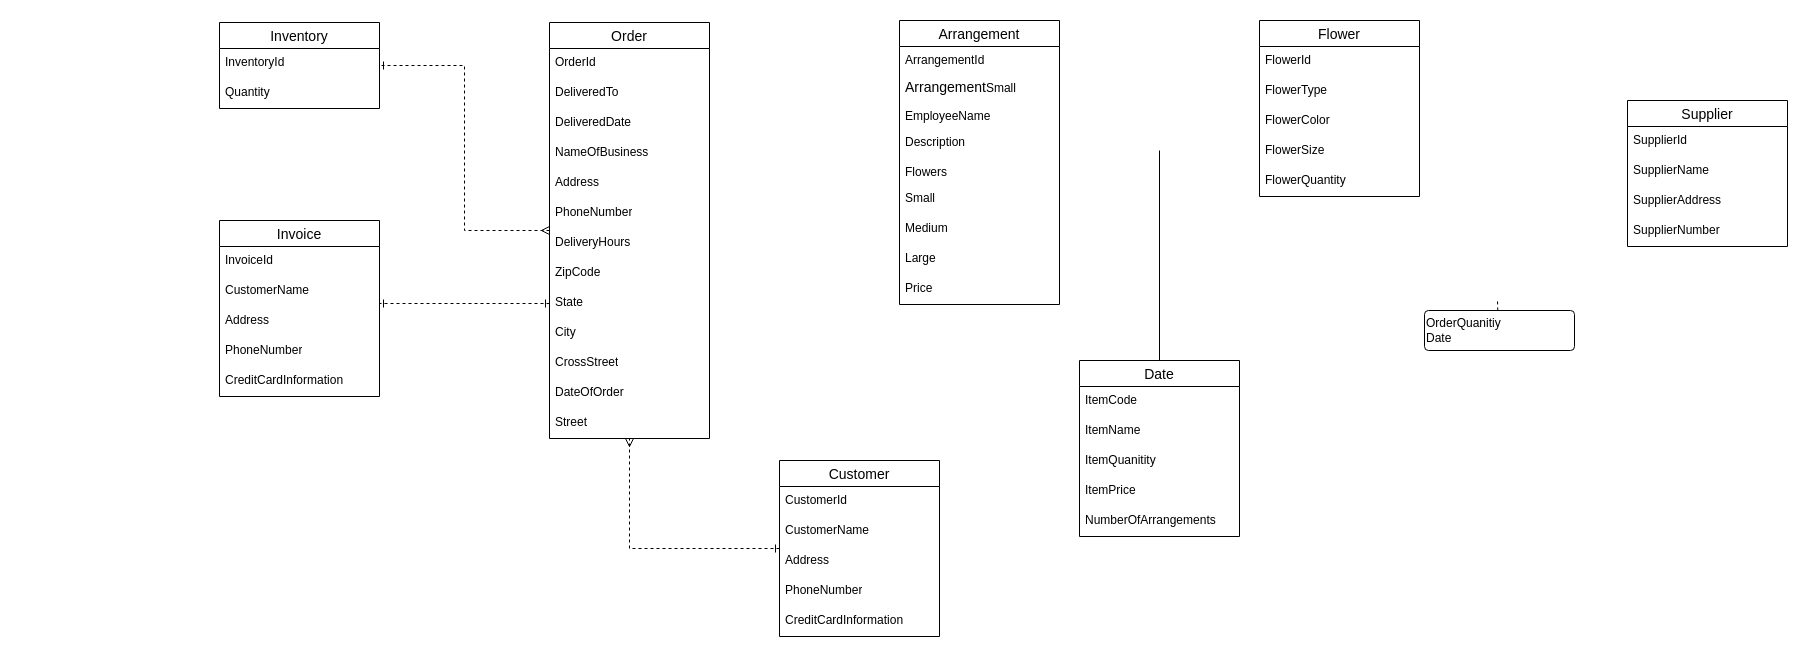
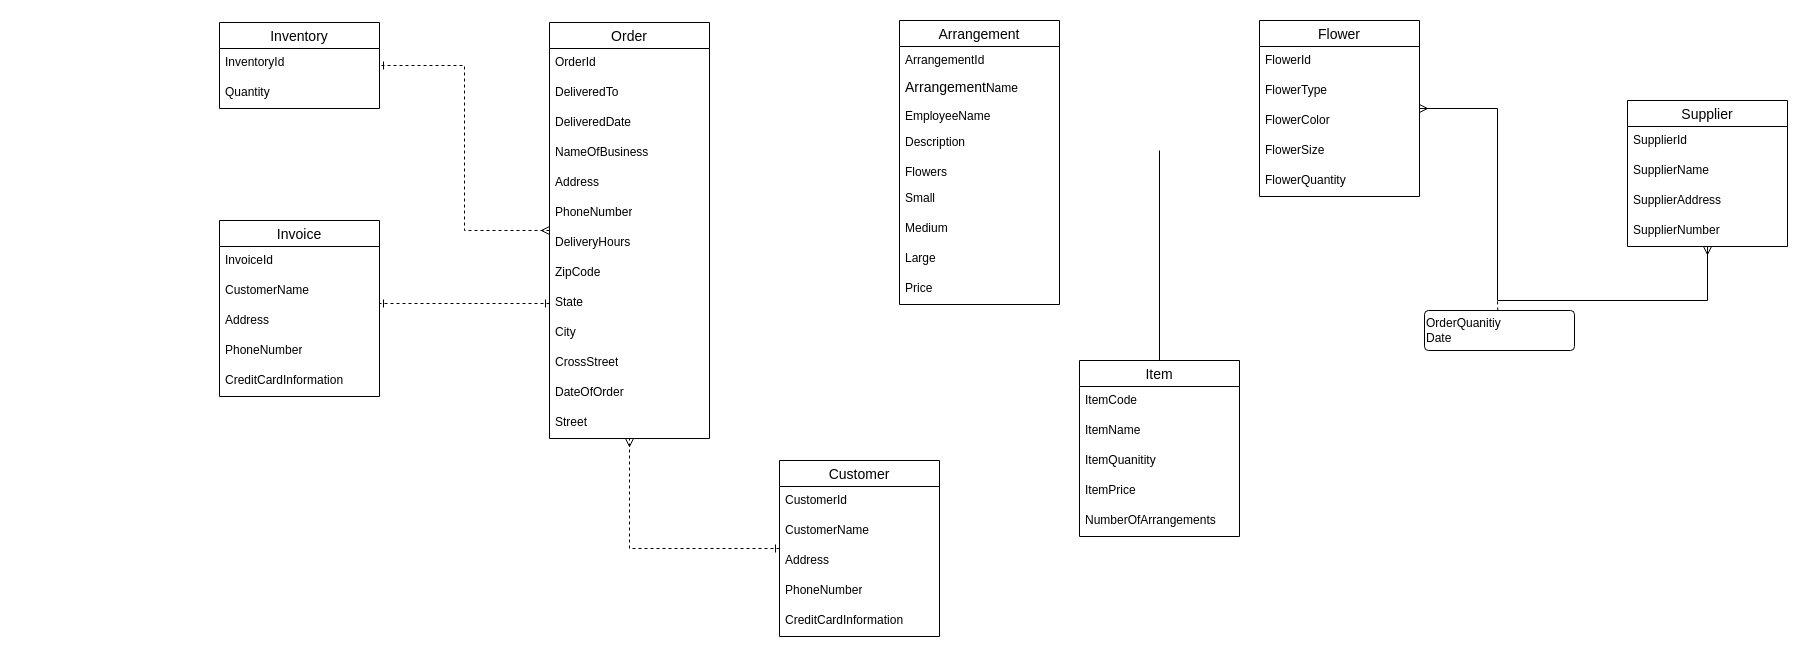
(956, 87) -> (956, 87)
none -> (1498, 299)
(1159, 374) -> (1159, 374)
